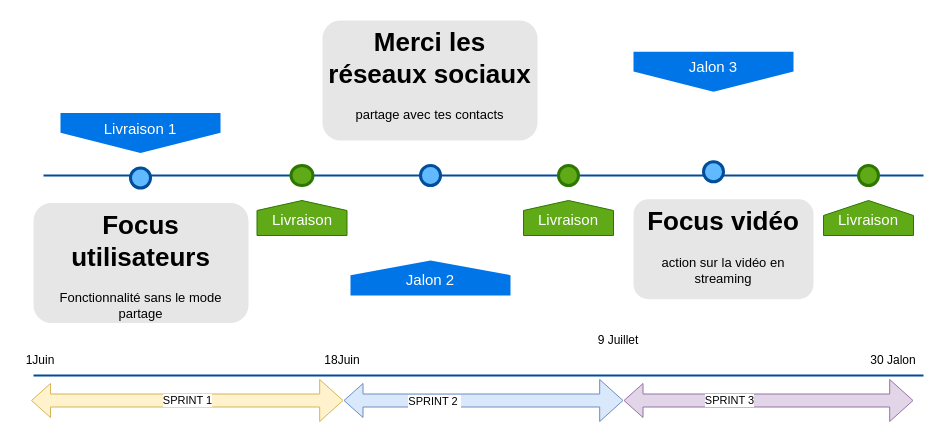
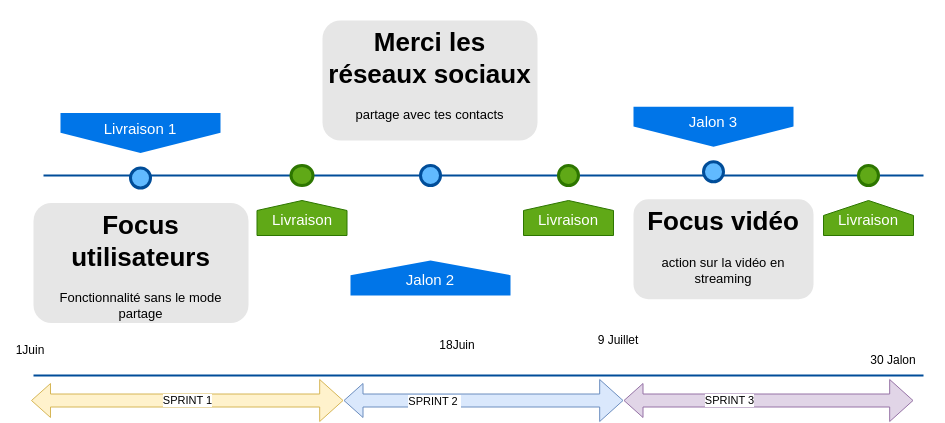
(714, 72) -> (714, 127)
(41, 361) -> (31, 351)
(343, 361) -> (458, 346)
